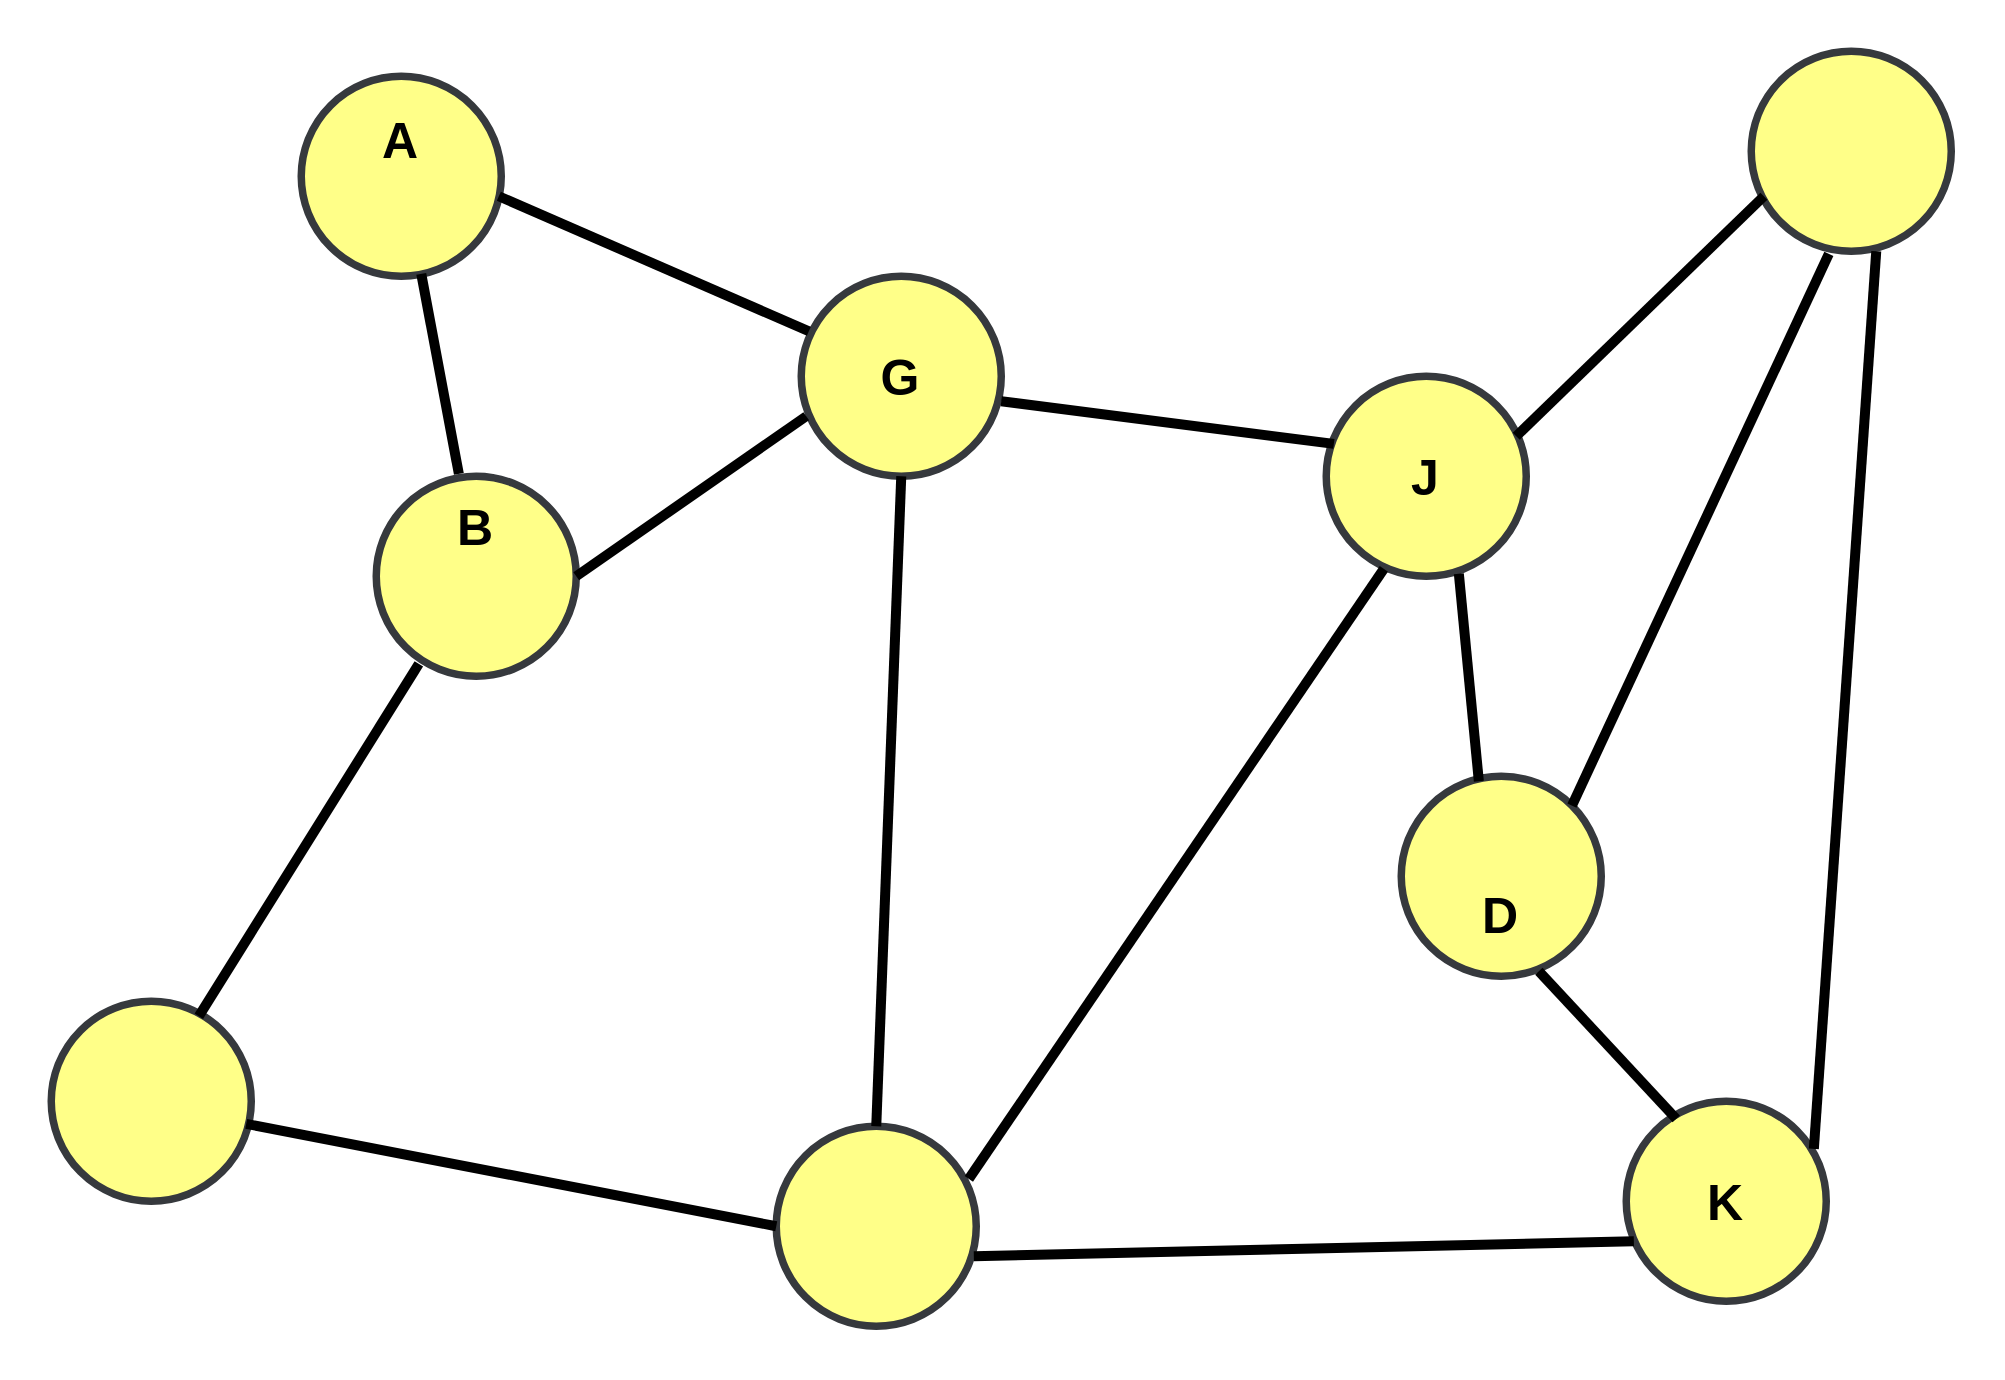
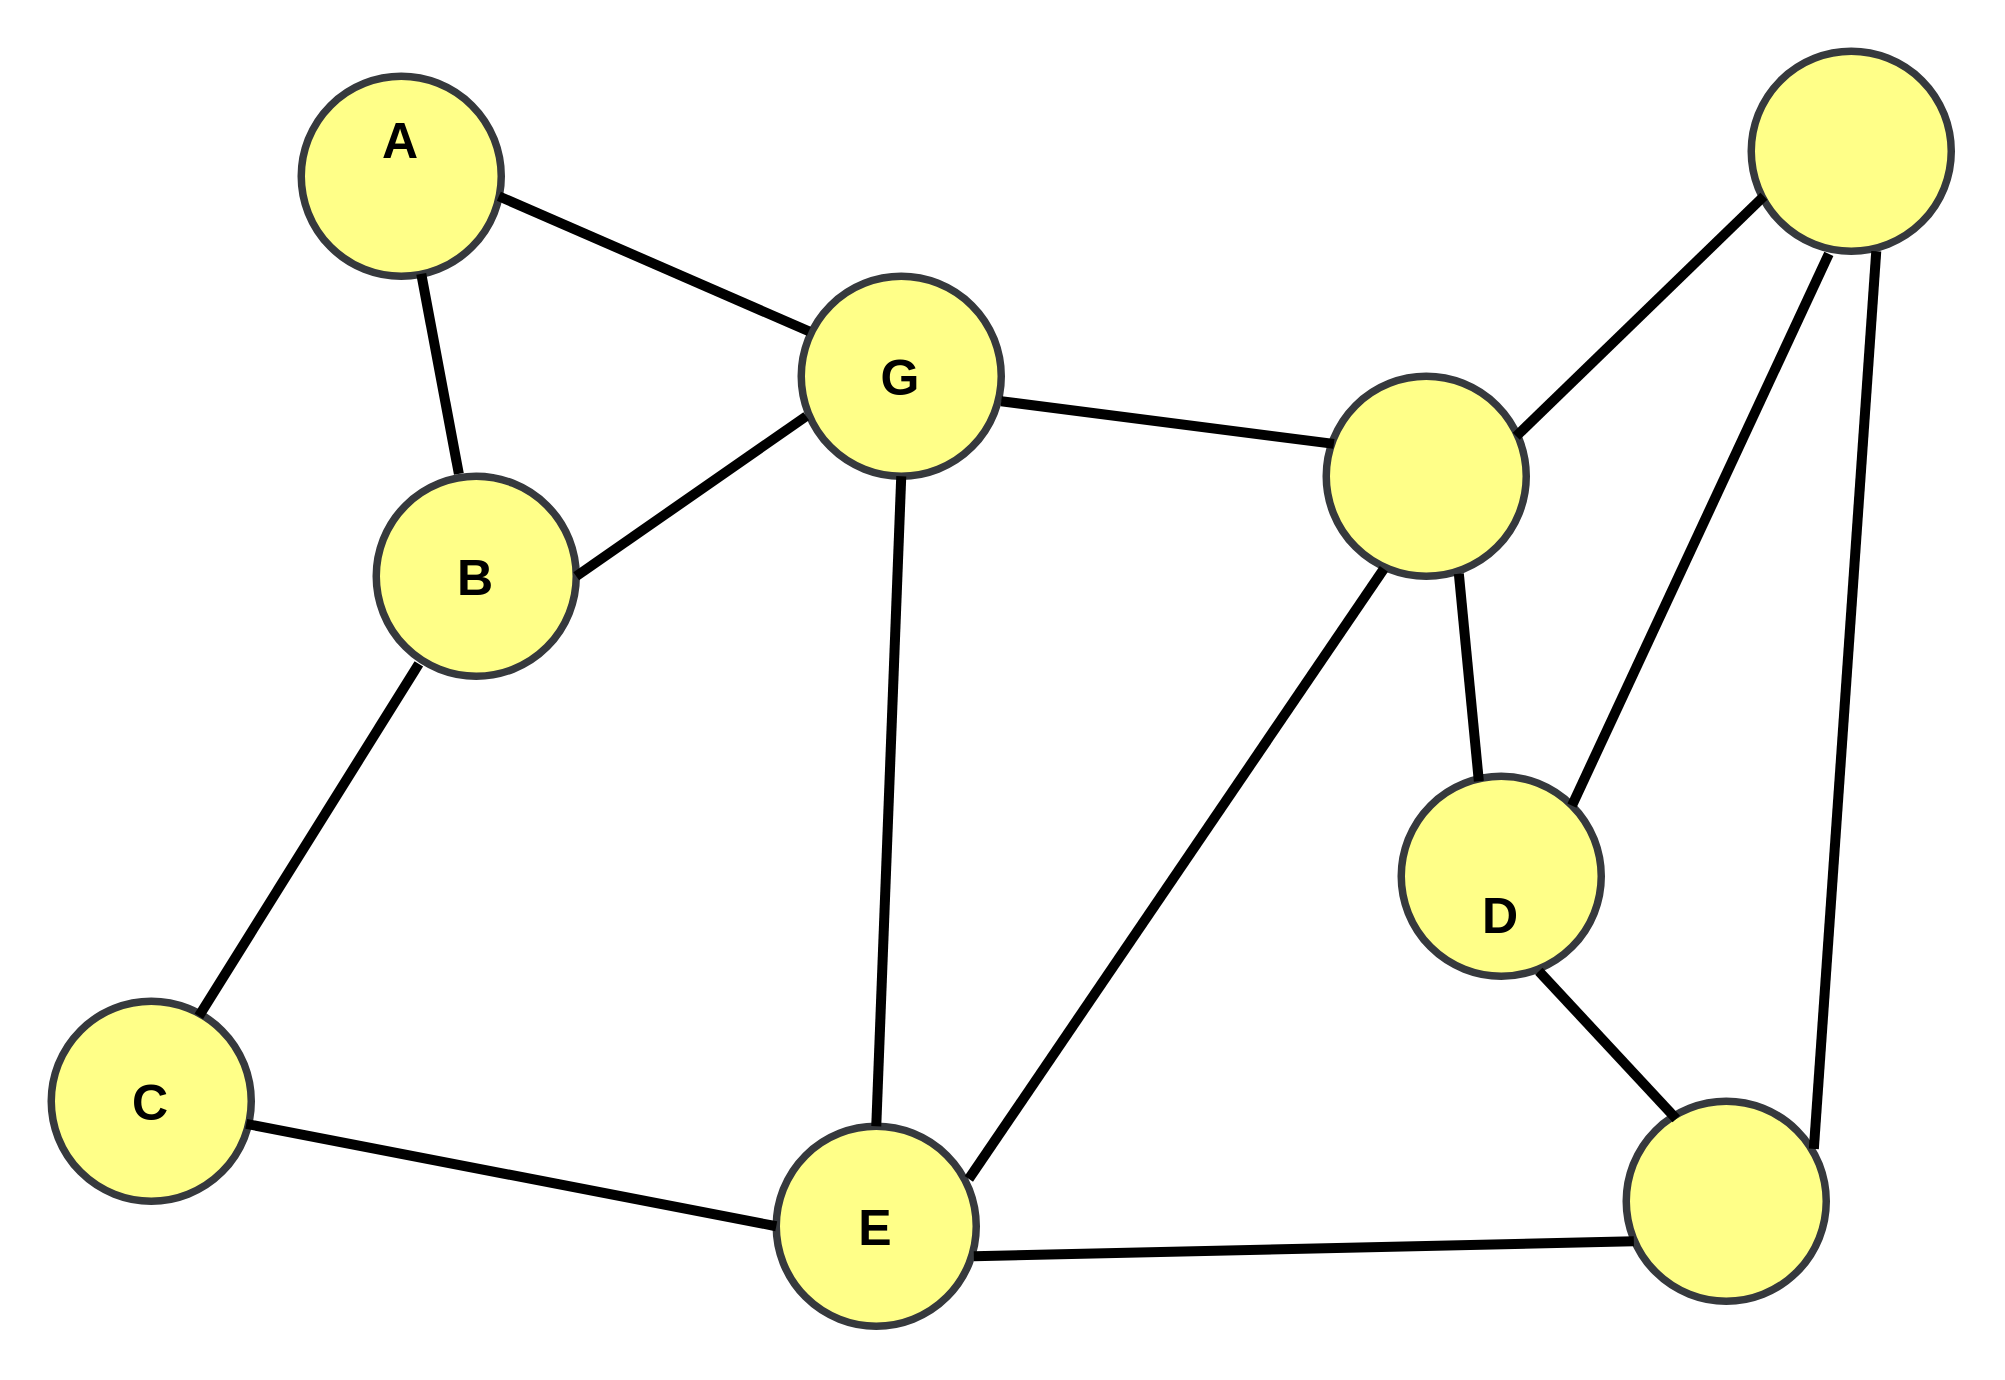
(1426, 476) -> none
(476, 526) -> (476, 576)
none -> (151, 1101)
(1726, 1201) -> none
none -> (876, 1226)
